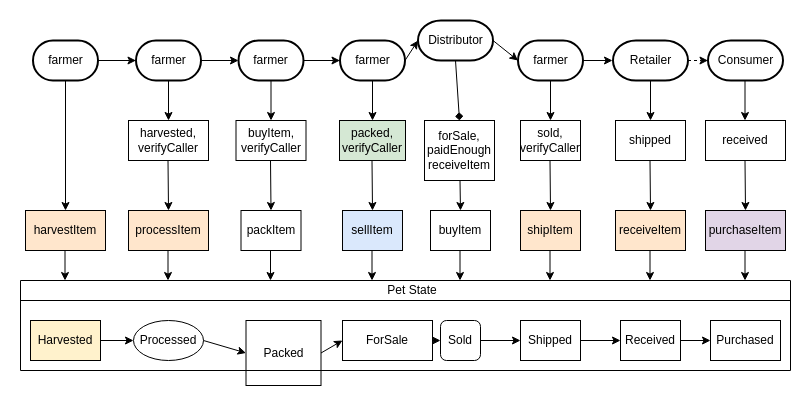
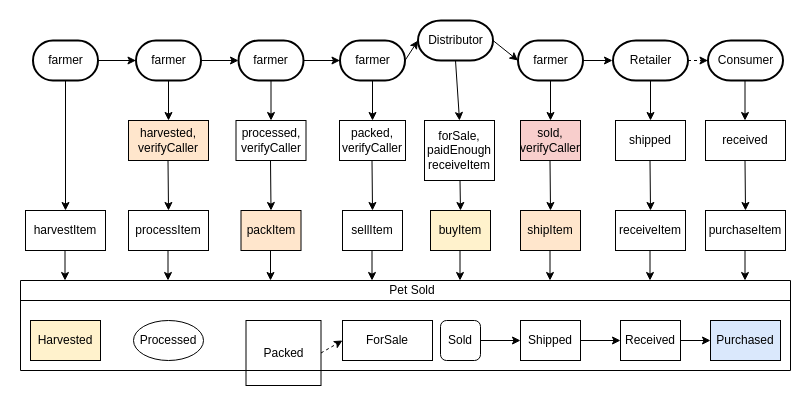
(459, 111) -> (459, 112)
(169, 141) -> (169, 141)
(272, 141) -> (272, 141)
(373, 141) -> (373, 141)
(551, 141) -> (551, 141)
(66, 231) -> (66, 231)
(169, 231) -> (169, 231)
(271, 231) -> (271, 231)
(373, 231) -> (373, 231)
(461, 231) -> (461, 231)
(651, 231) -> (651, 231)
(746, 231) -> (746, 231)
(413, 291) -> (413, 291)
(114, 341) -> none
(433, 341) -> none
(746, 341) -> (746, 341)
(221, 346) -> none
(329, 348) -> (329, 348)
